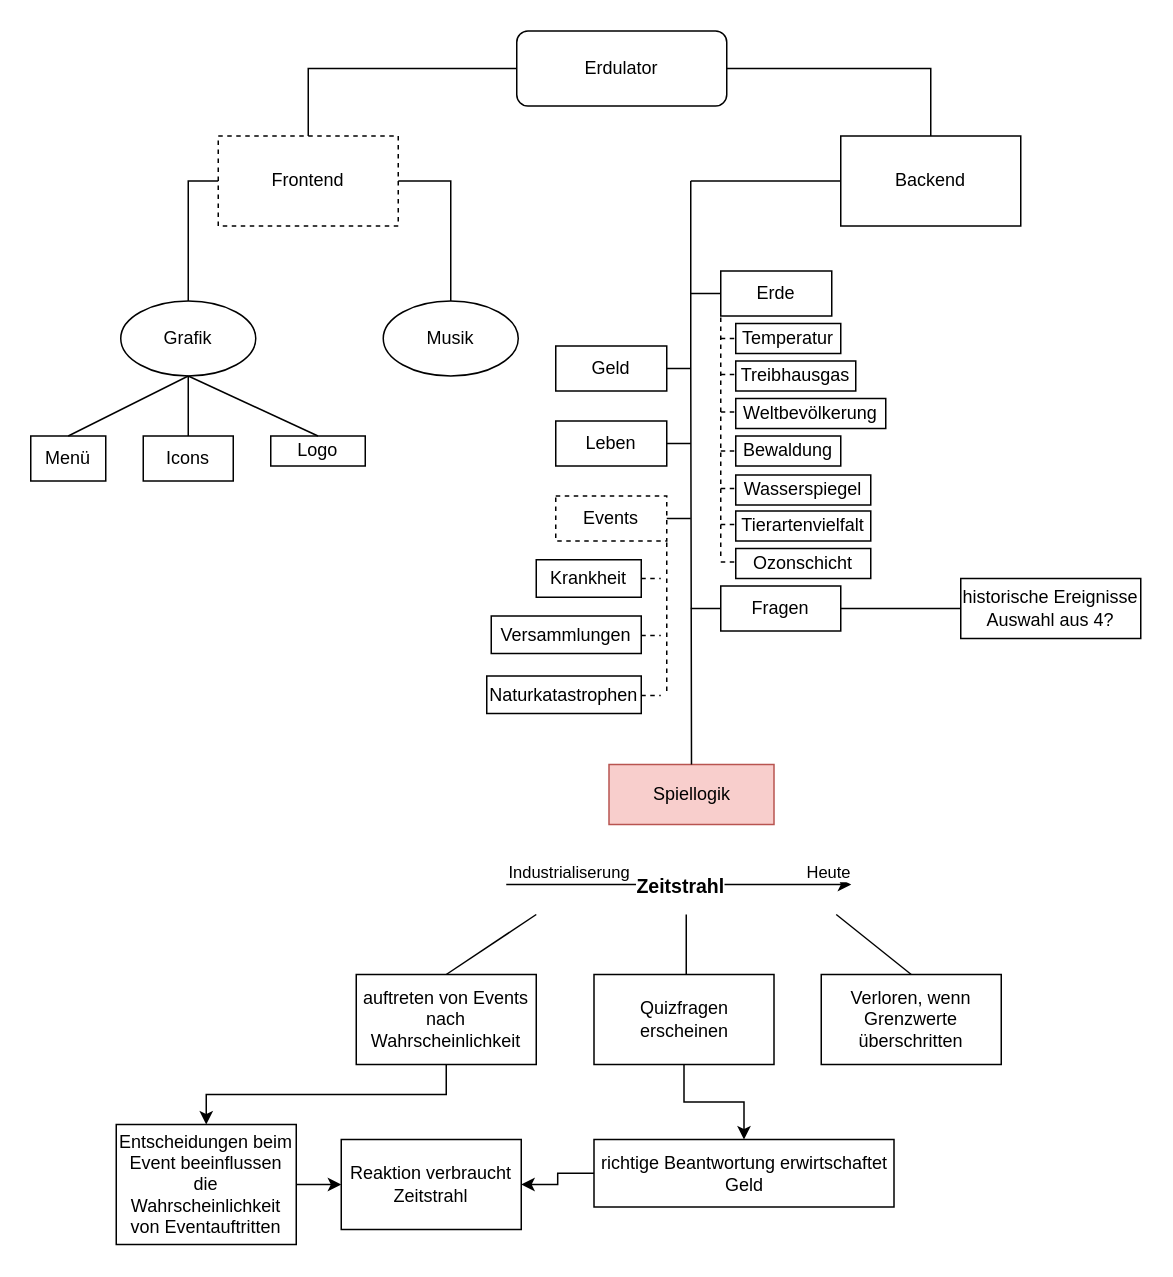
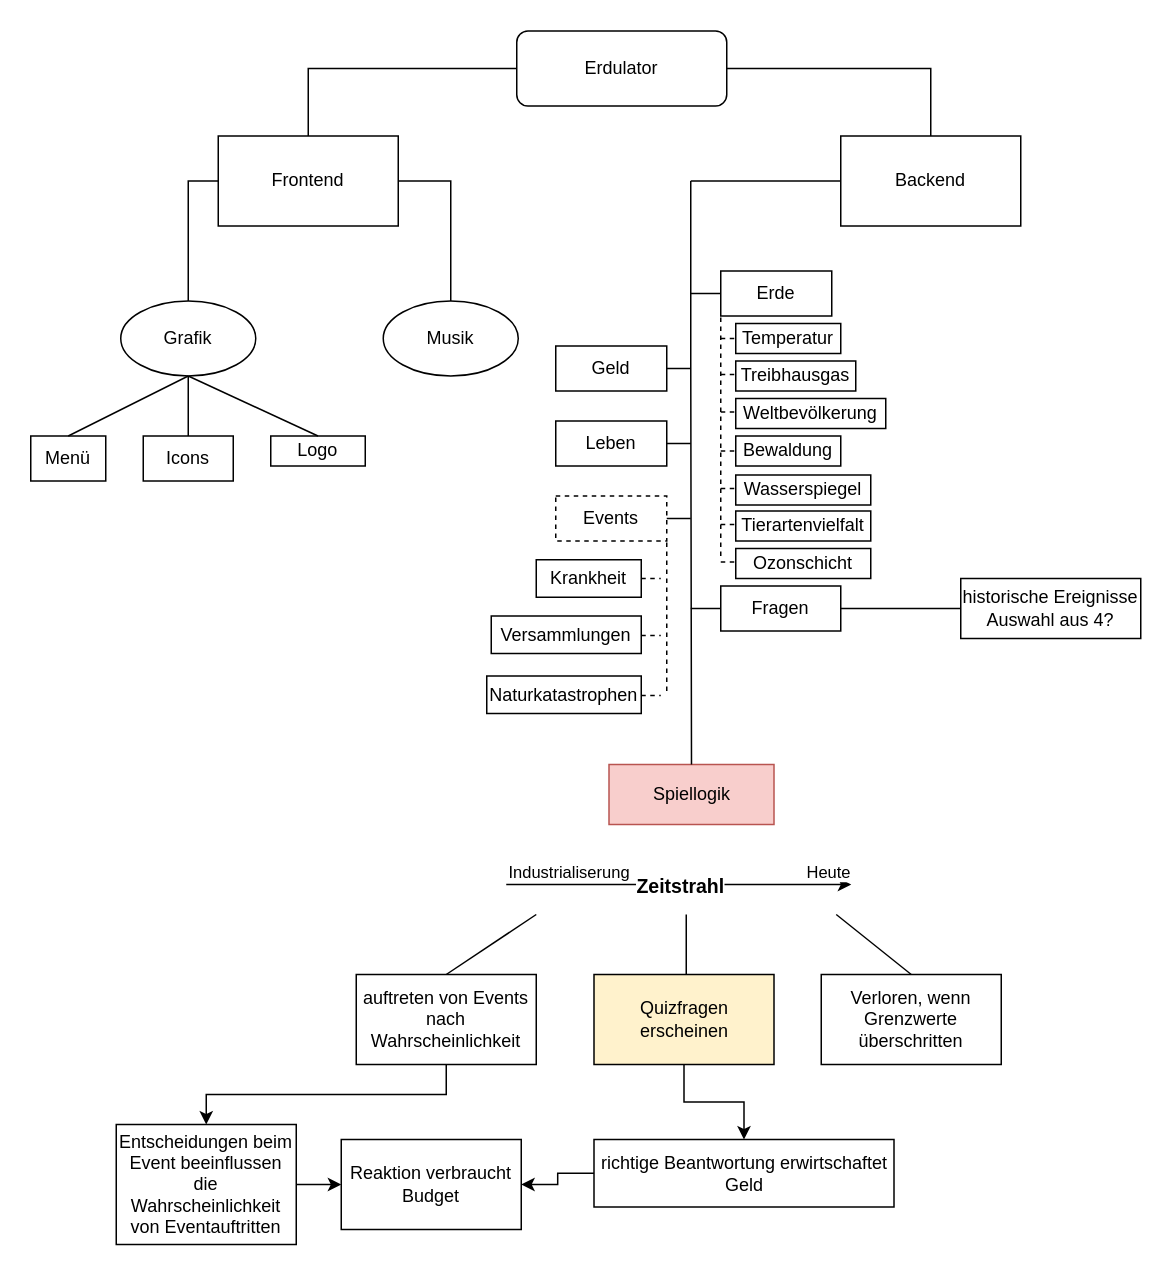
(308, 181) -> (308, 181)
(684, 1019) -> (684, 1019)
(431, 1184) -> (431, 1184)
